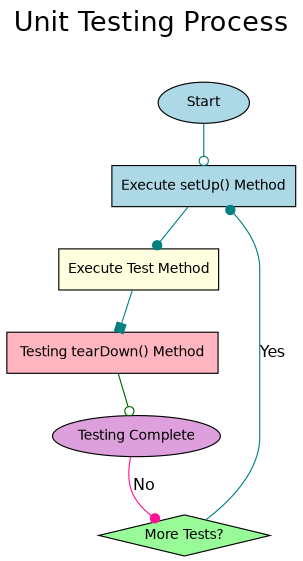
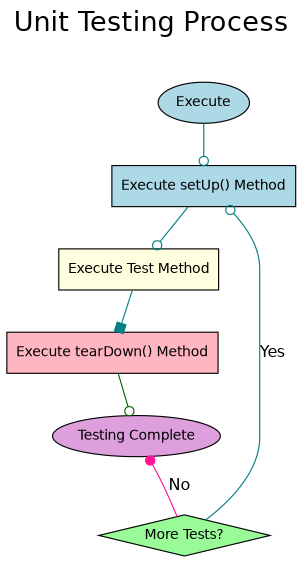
(204, 103) -> (204, 103)
(174, 224) -> (174, 224)
(112, 353) -> (112, 353)
(260, 373) -> (260, 373)
(131, 490) -> (166, 490)
